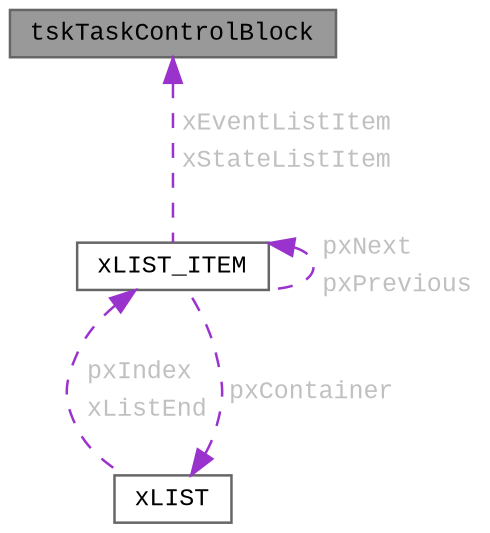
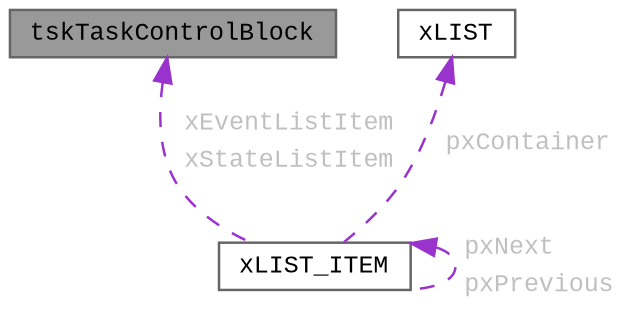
(67, 394) -> none
